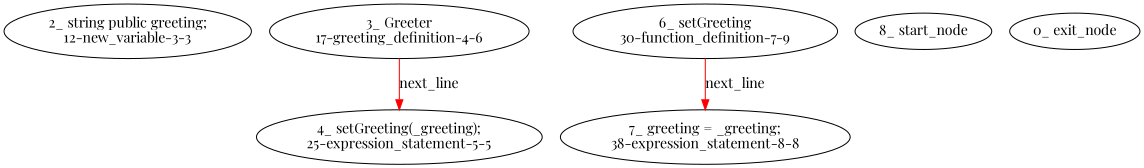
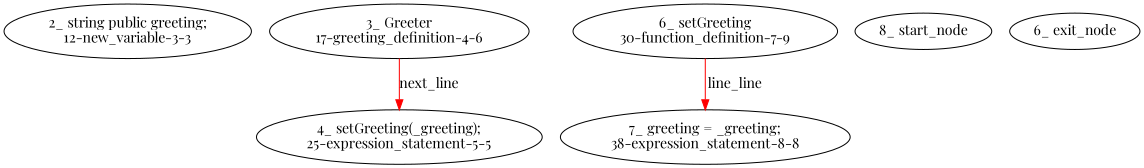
(1075, 31) -> (1075, 31)
(735, 84) -> (735, 84)
